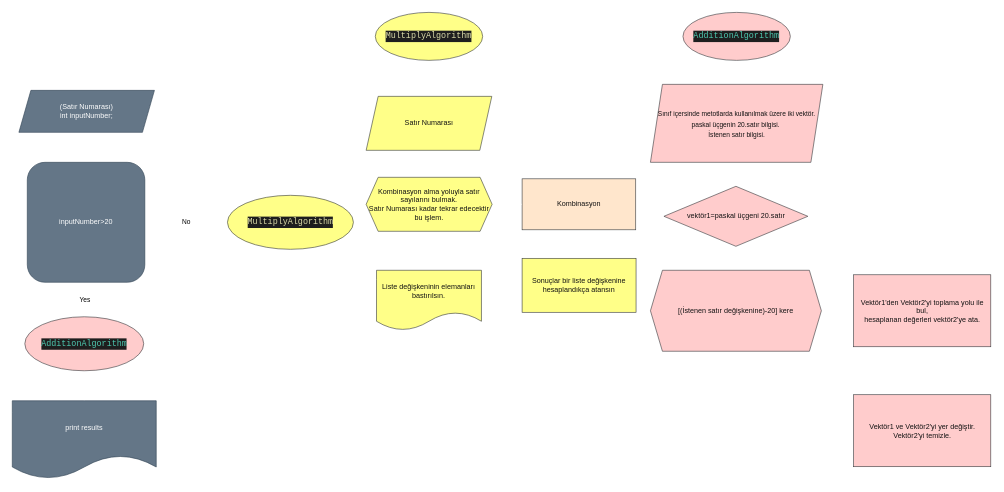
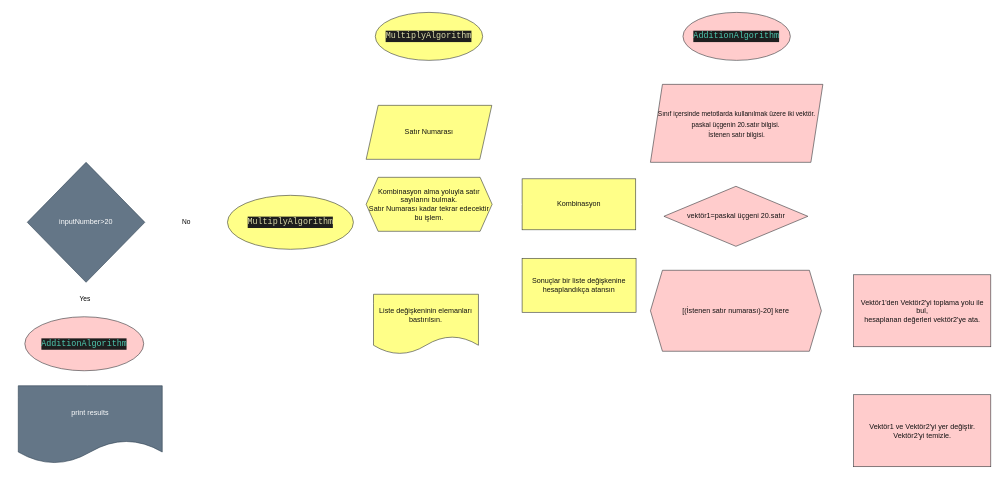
(87, 111) -> none
(429, 123) -> (429, 132)
(87, 133) -> none
(579, 204) -> (579, 204)
(86, 222) -> (86, 222)
(429, 300) -> (426, 324)
(736, 311) -> (736, 311)
(84, 440) -> (90, 425)
